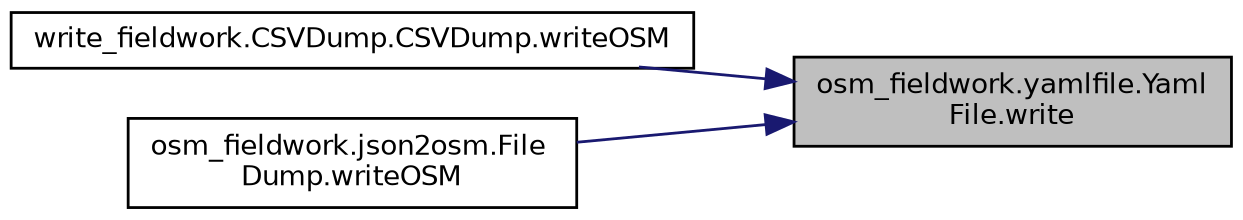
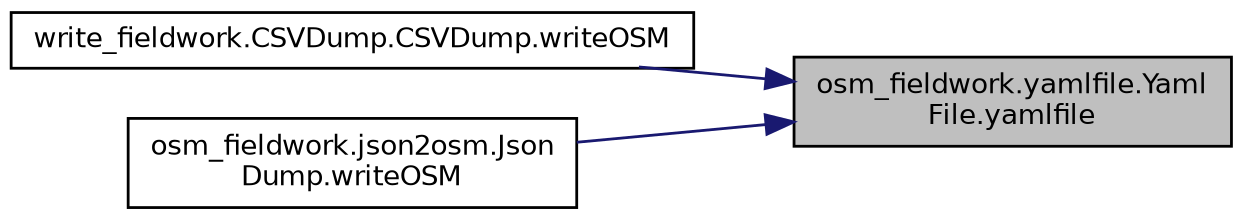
(1013, 102) -> (1013, 102)
(352, 163) -> (352, 163)
